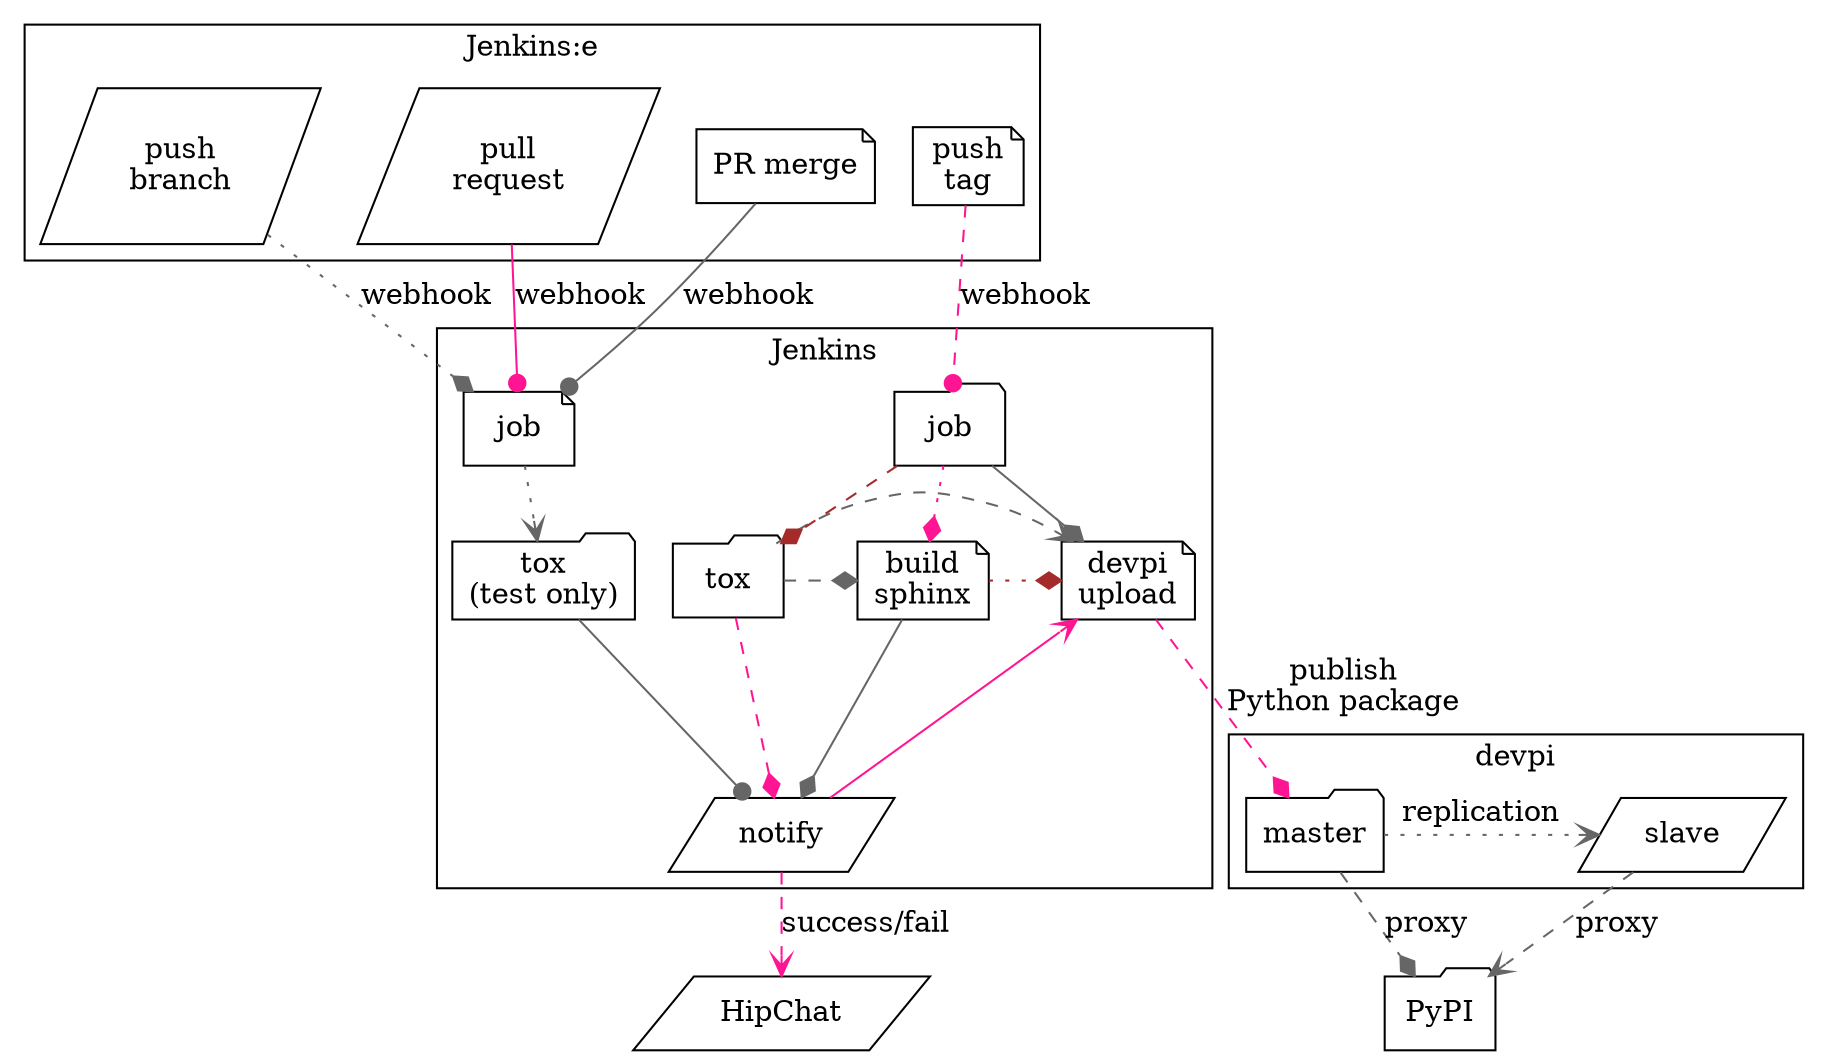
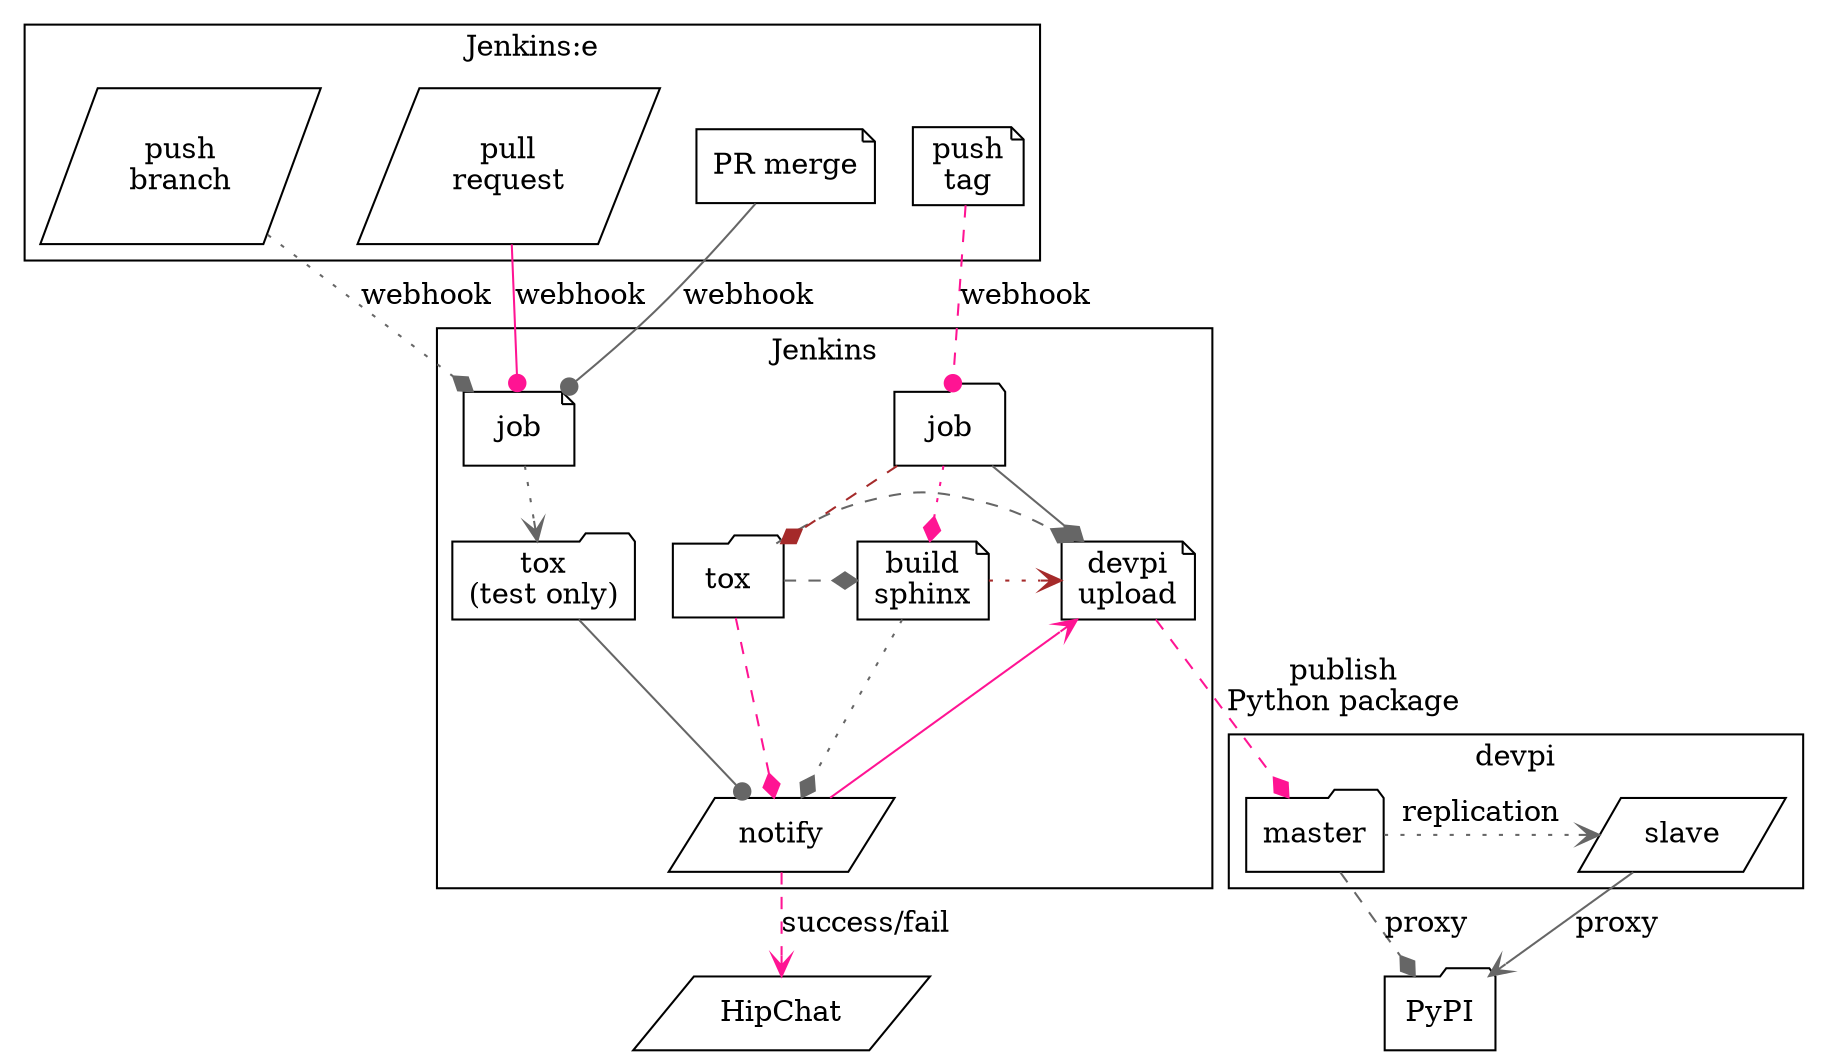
(913, 493) -> (911, 493)
(1013, 581) -> (1015, 581)
(858, 698) -> (858, 698)
(1570, 918) -> (1570, 918)
